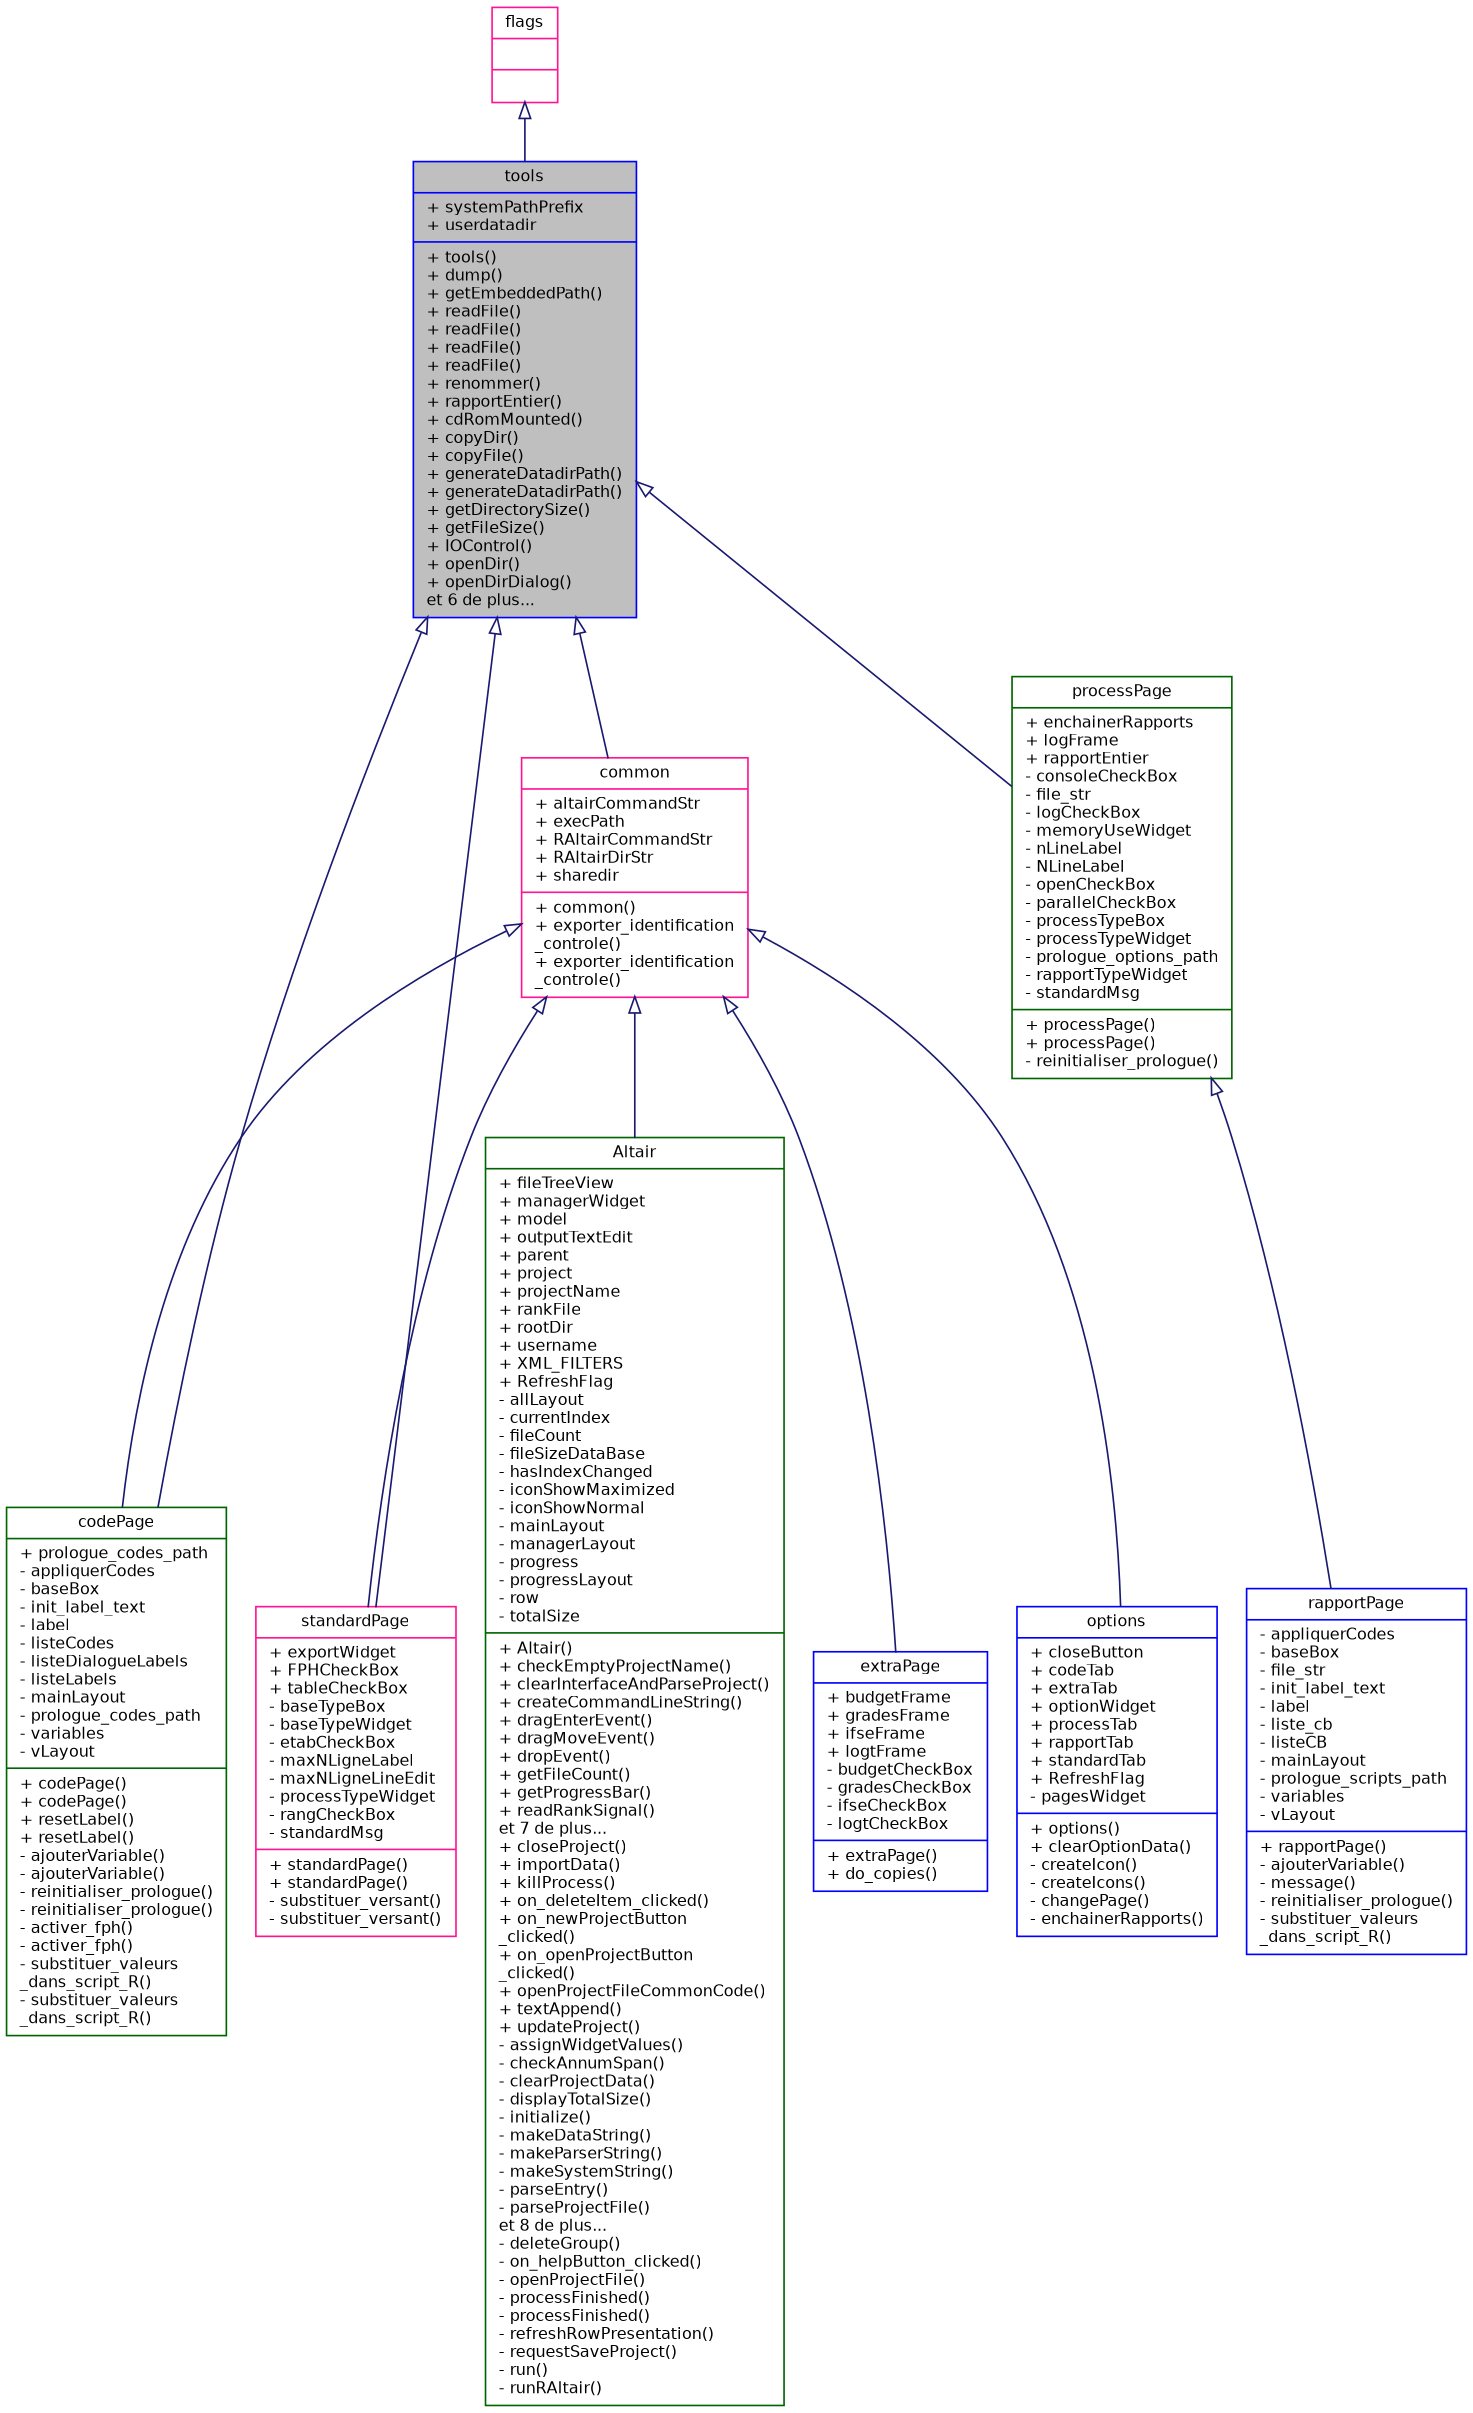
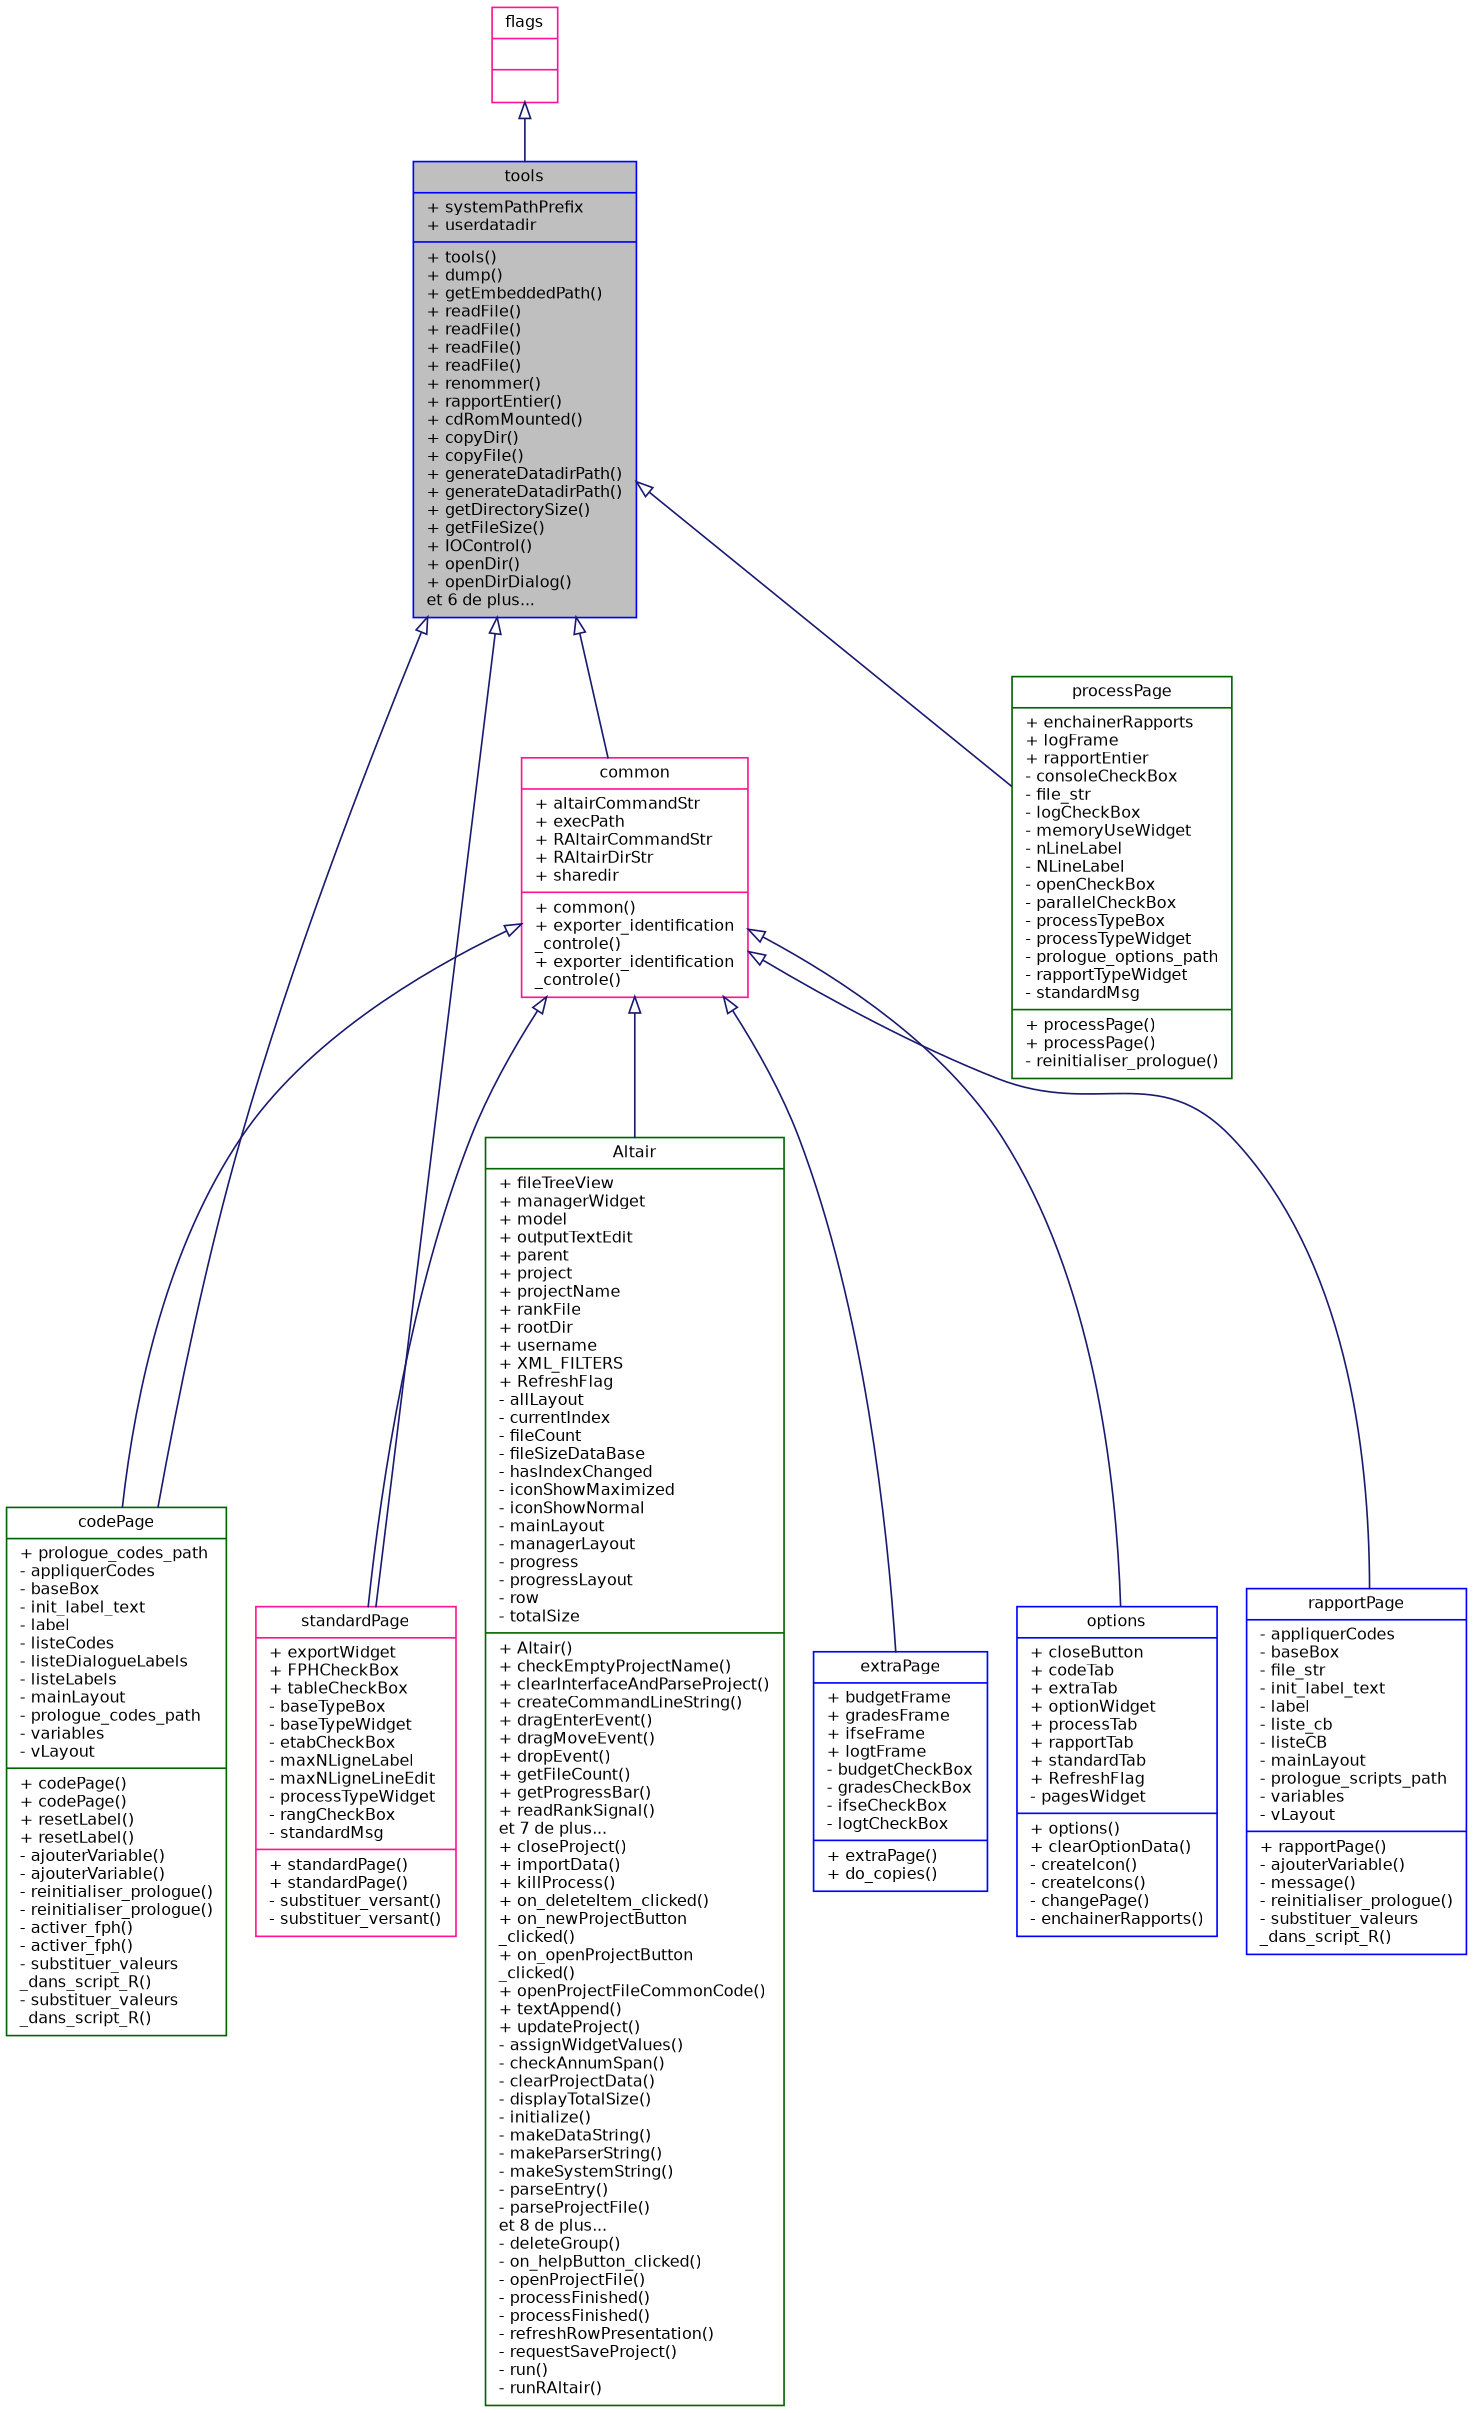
(1284, 1339) -> (1221, 1128)
